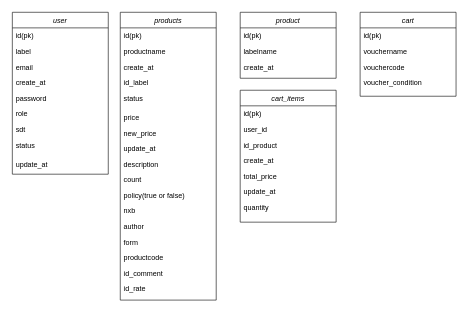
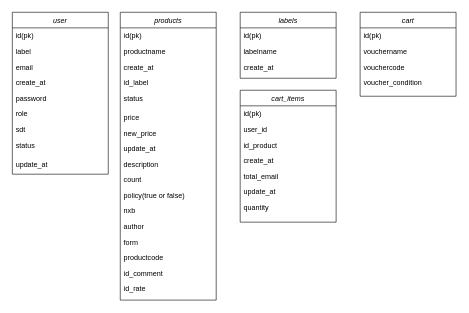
(288, 20) -> (288, 20)
(264, 176) -> (263, 176)
